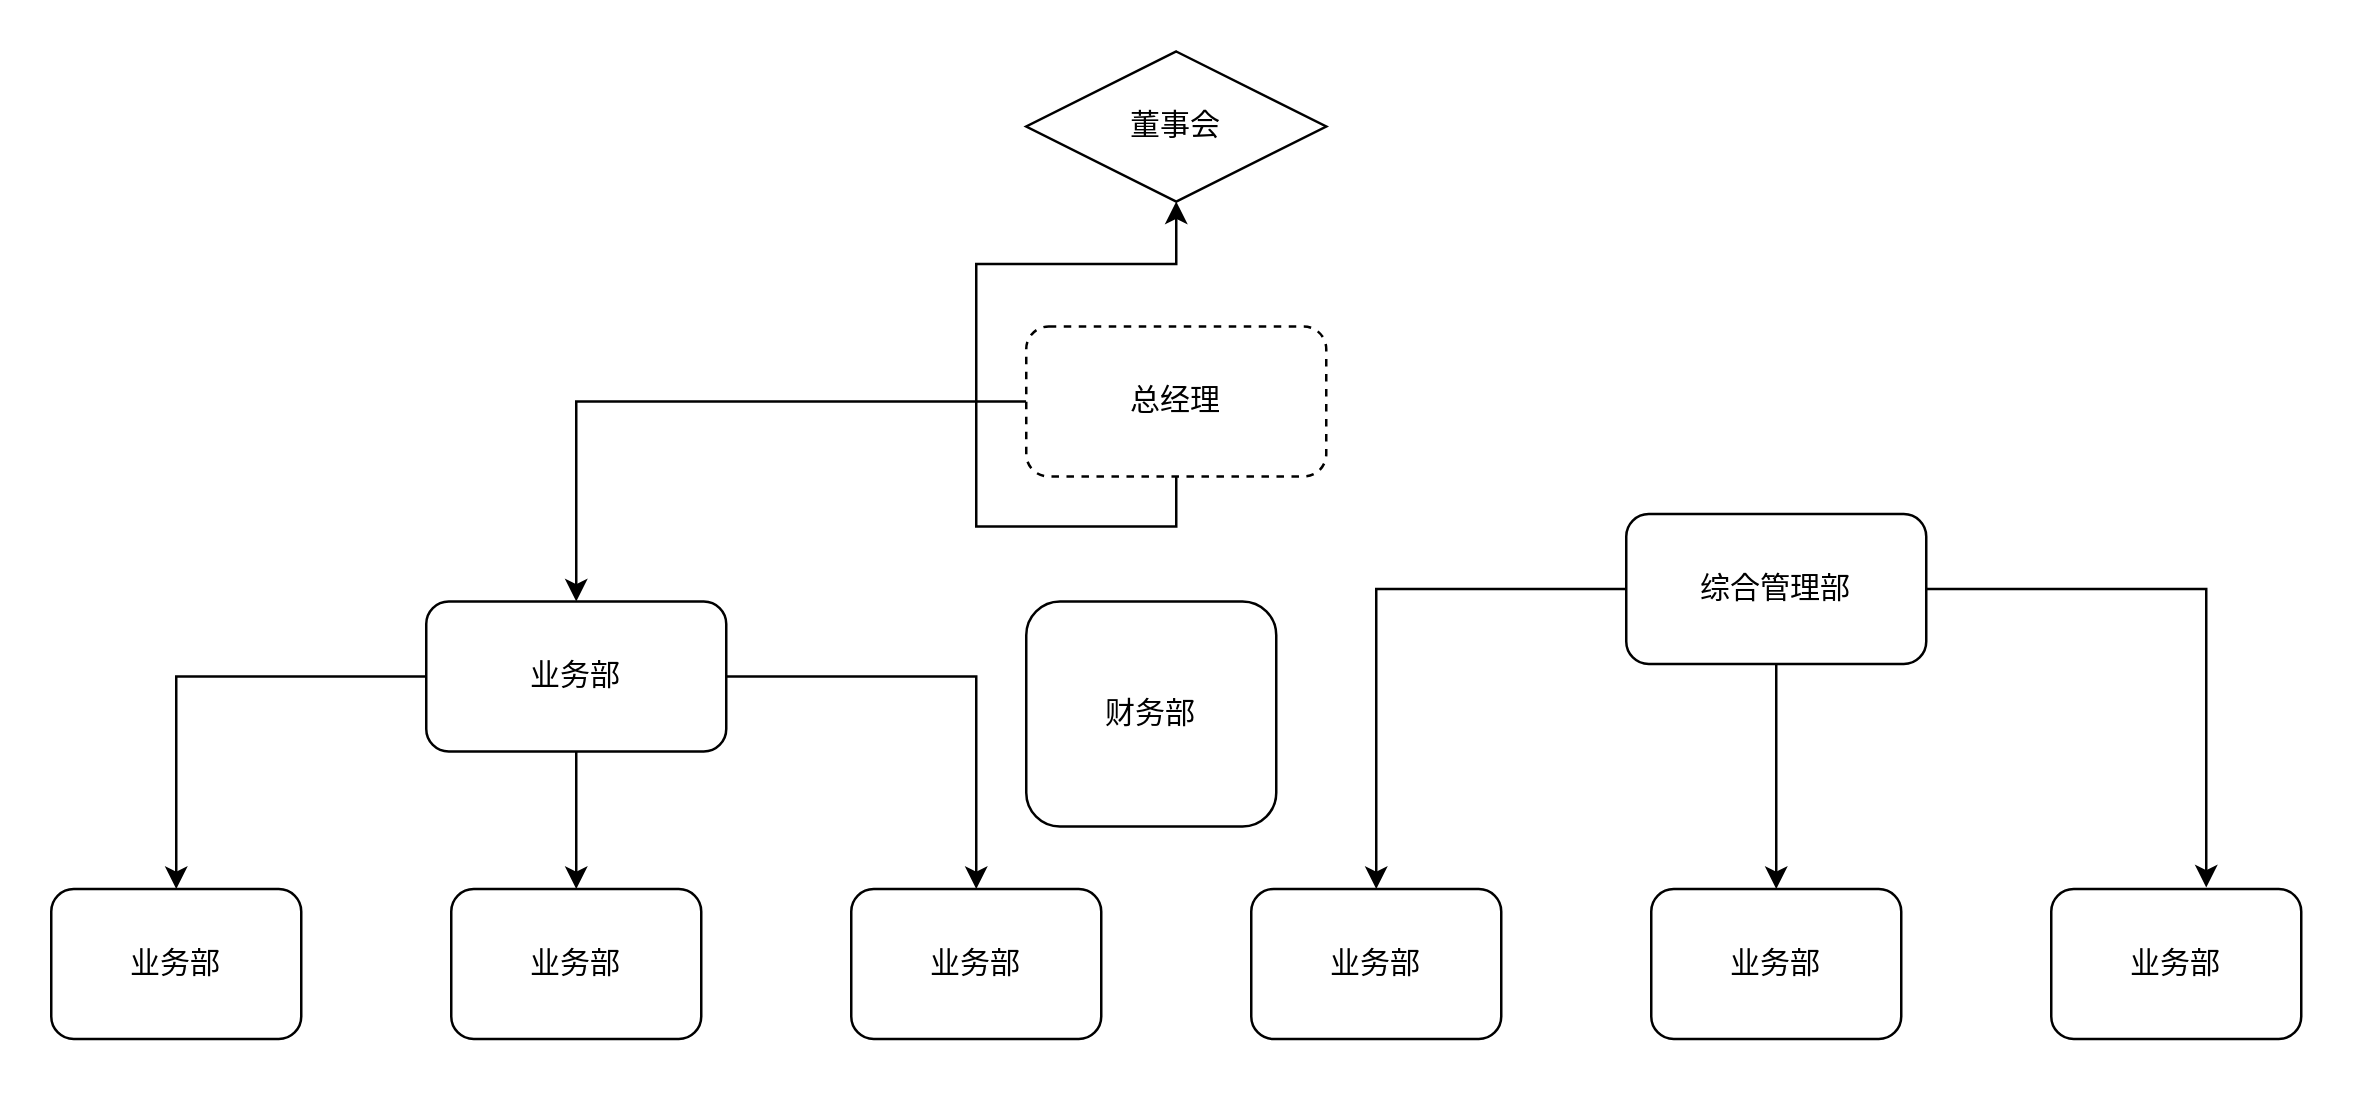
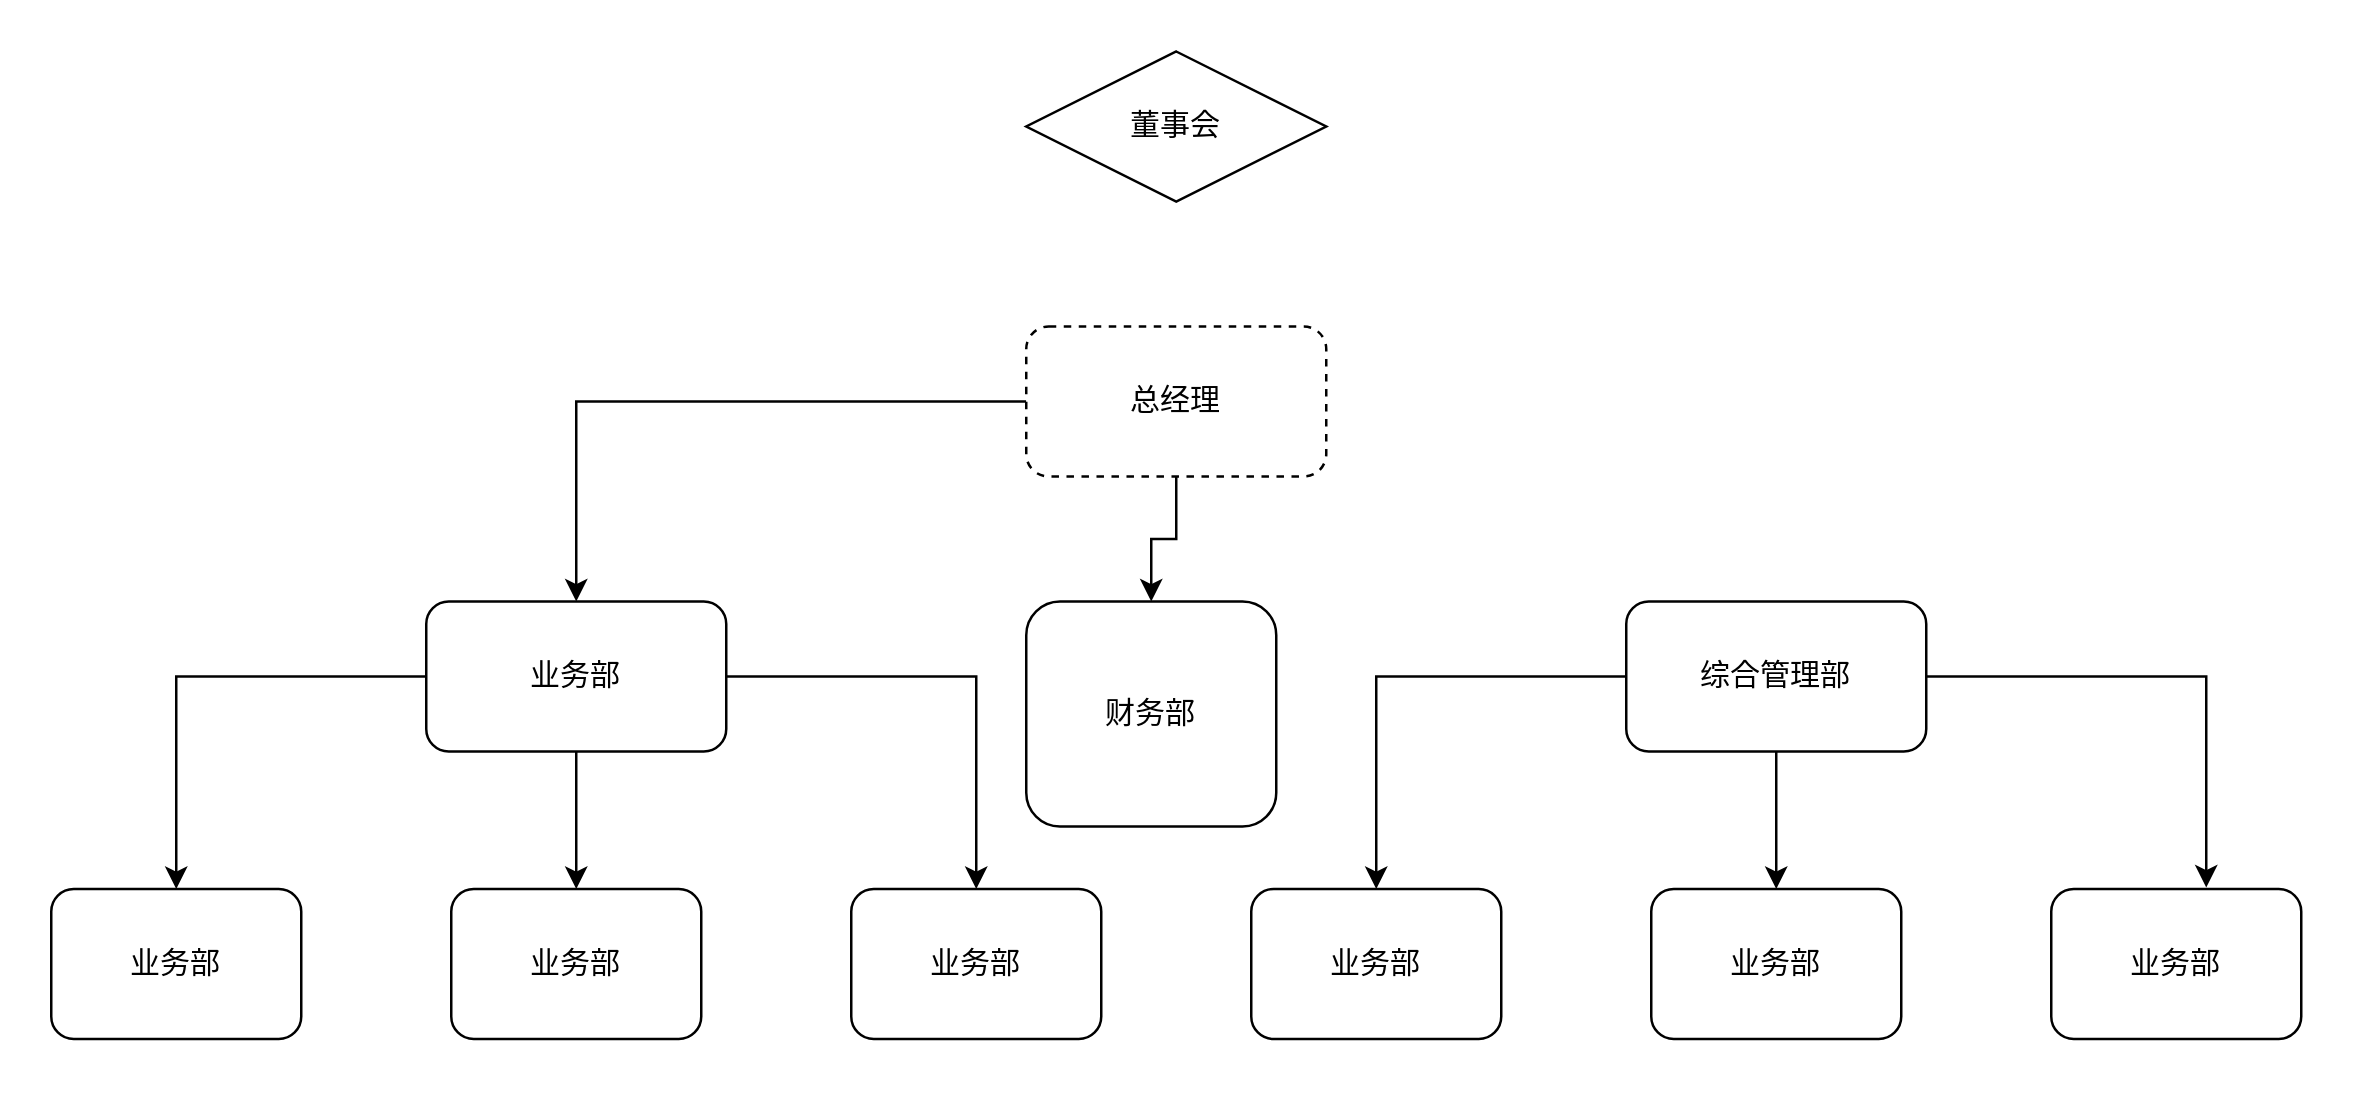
(1033, 264) -> (1151, 541)
(1776, 589) -> (1776, 676)
